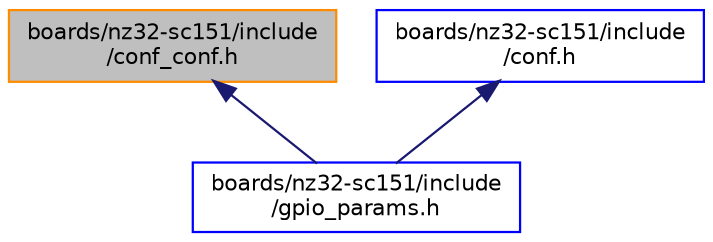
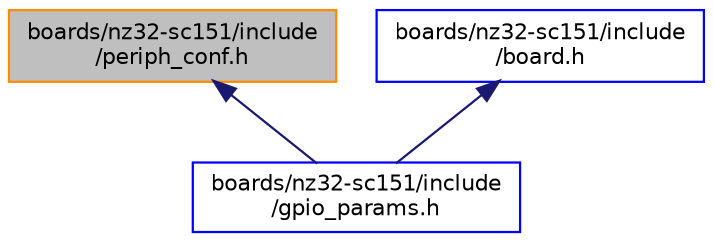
(173, 46) -> (173, 46)
(540, 46) -> (540, 46)
